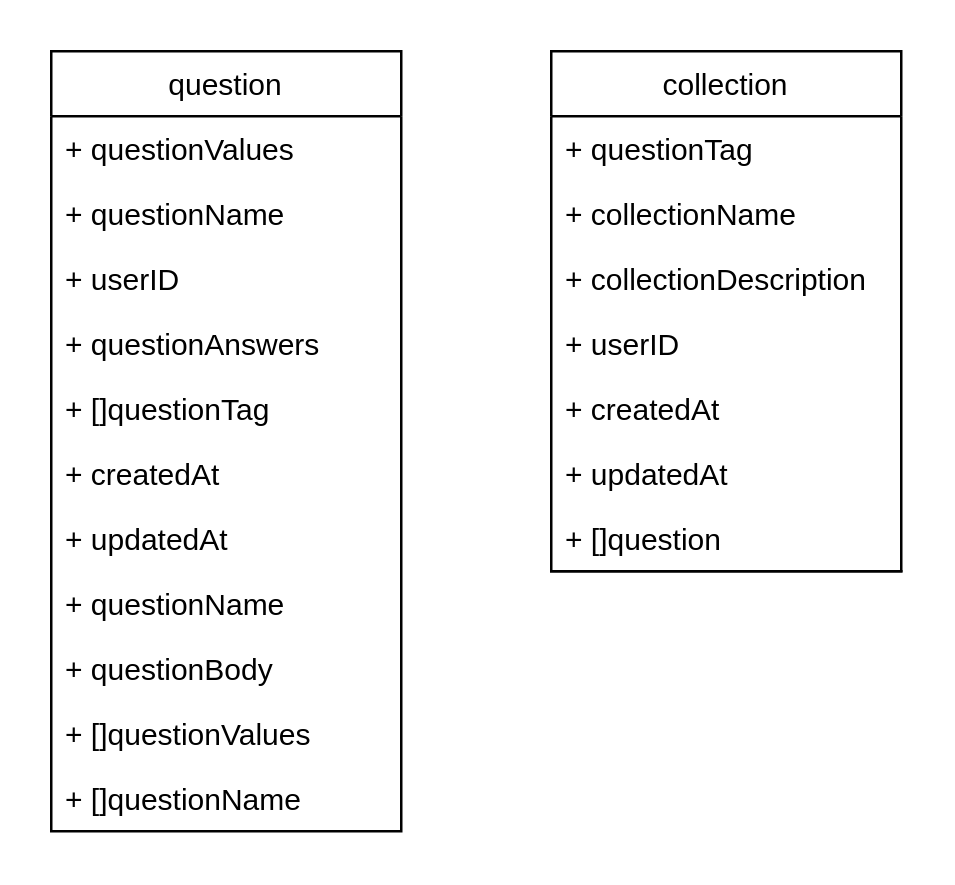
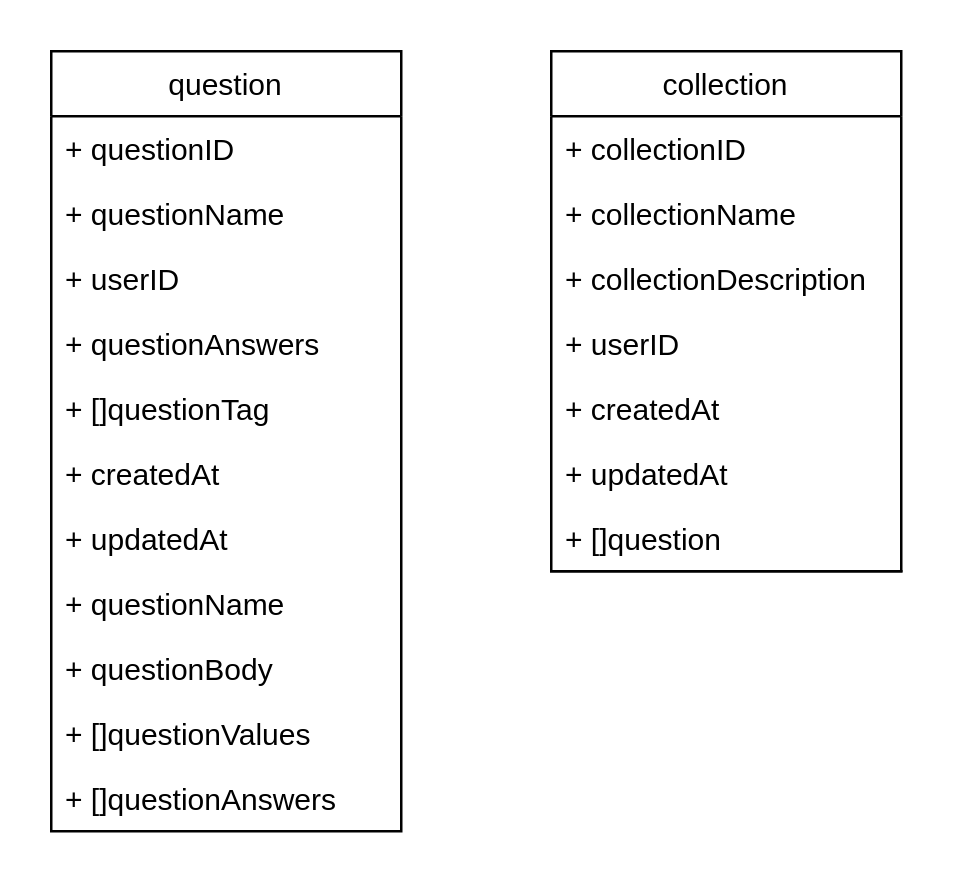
(188, 150) -> (158, 150)
(666, 150) -> (667, 150)
(192, 800) -> (217, 800)
